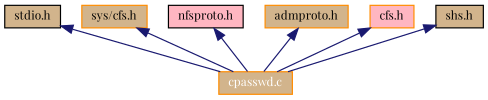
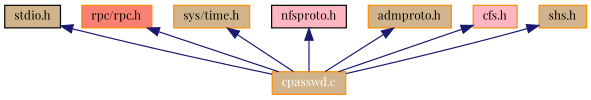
(114, 17) -> (212, 17)
none -> (117, 17)
(460, 17) -> (563, 17)
